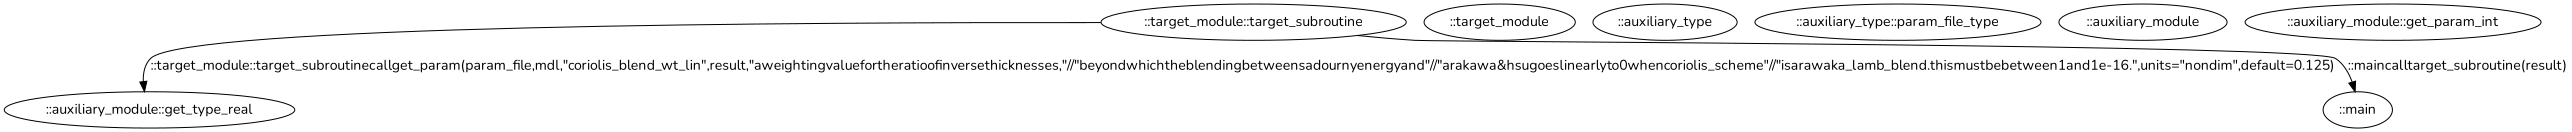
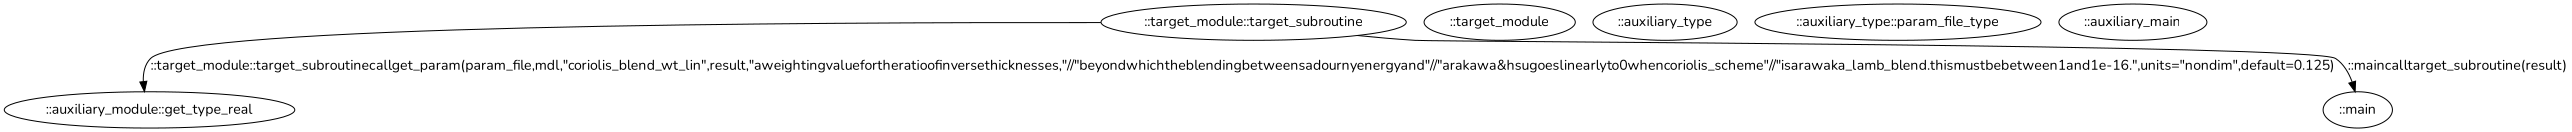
(2143, 22) -> (2133, 22)
(2393, 22) -> none
